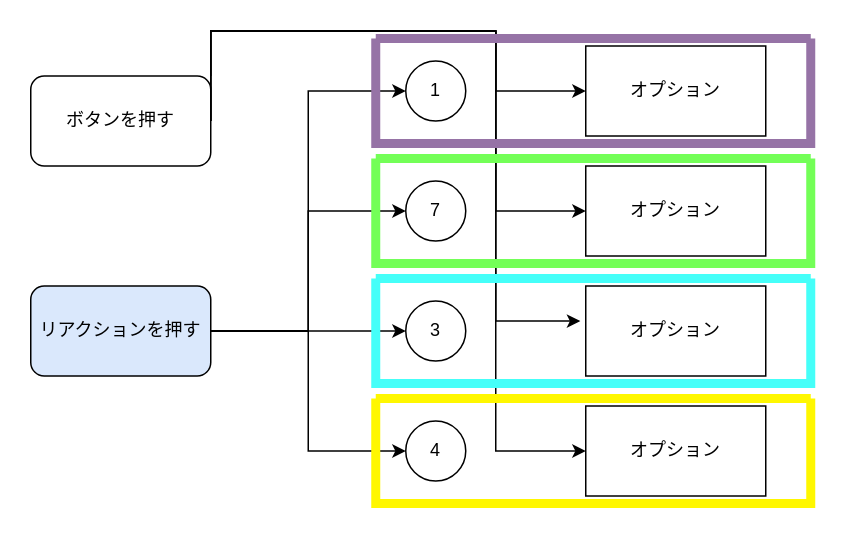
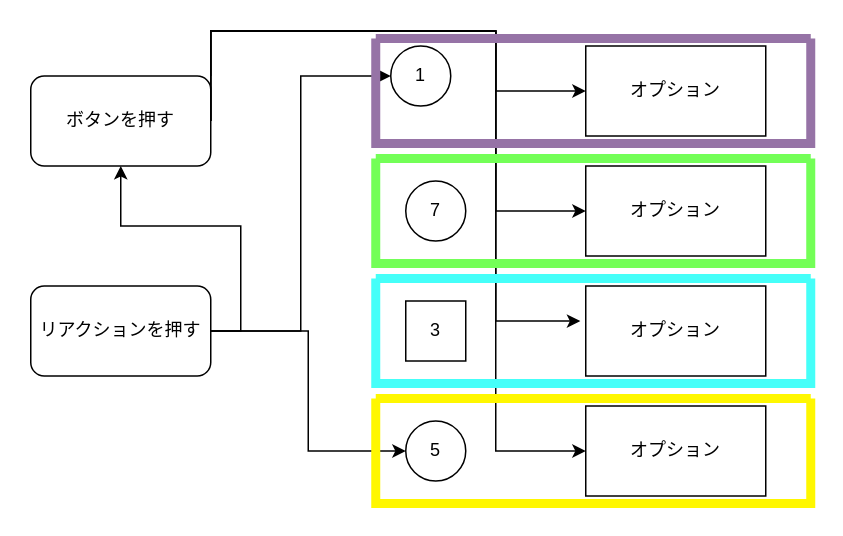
(436, 91) -> (421, 76)
(353, 211) -> none
(121, 331) -> (121, 331)
(353, 331) -> (207, 226)
(436, 331) -> (436, 331)
(436, 451) -> (436, 451)
